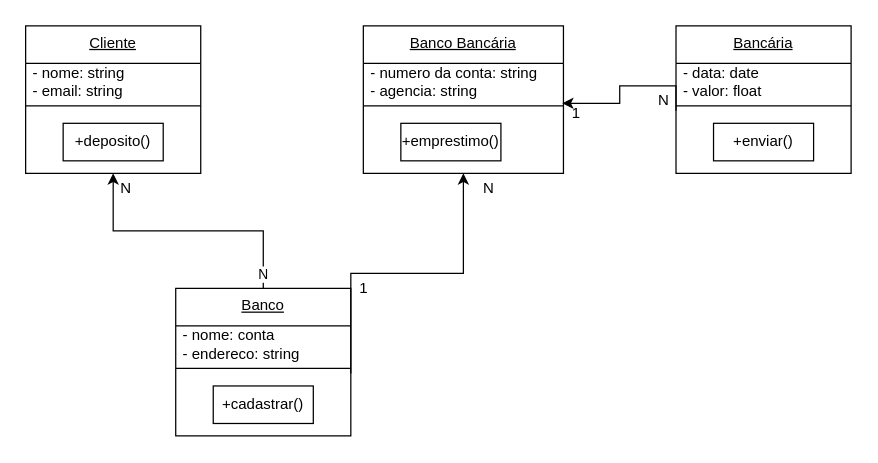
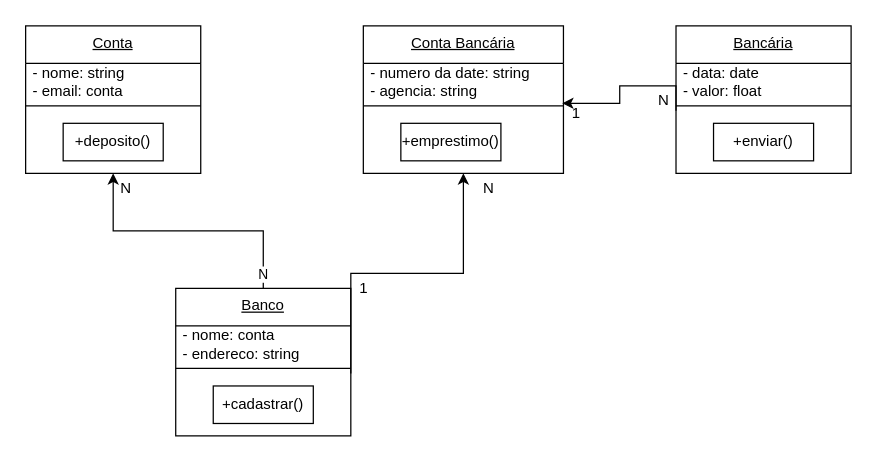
(113, 43) -> (113, 43)
(463, 43) -> (463, 43)
(84, 82) -> (84, 82)
(464, 82) -> (460, 82)
